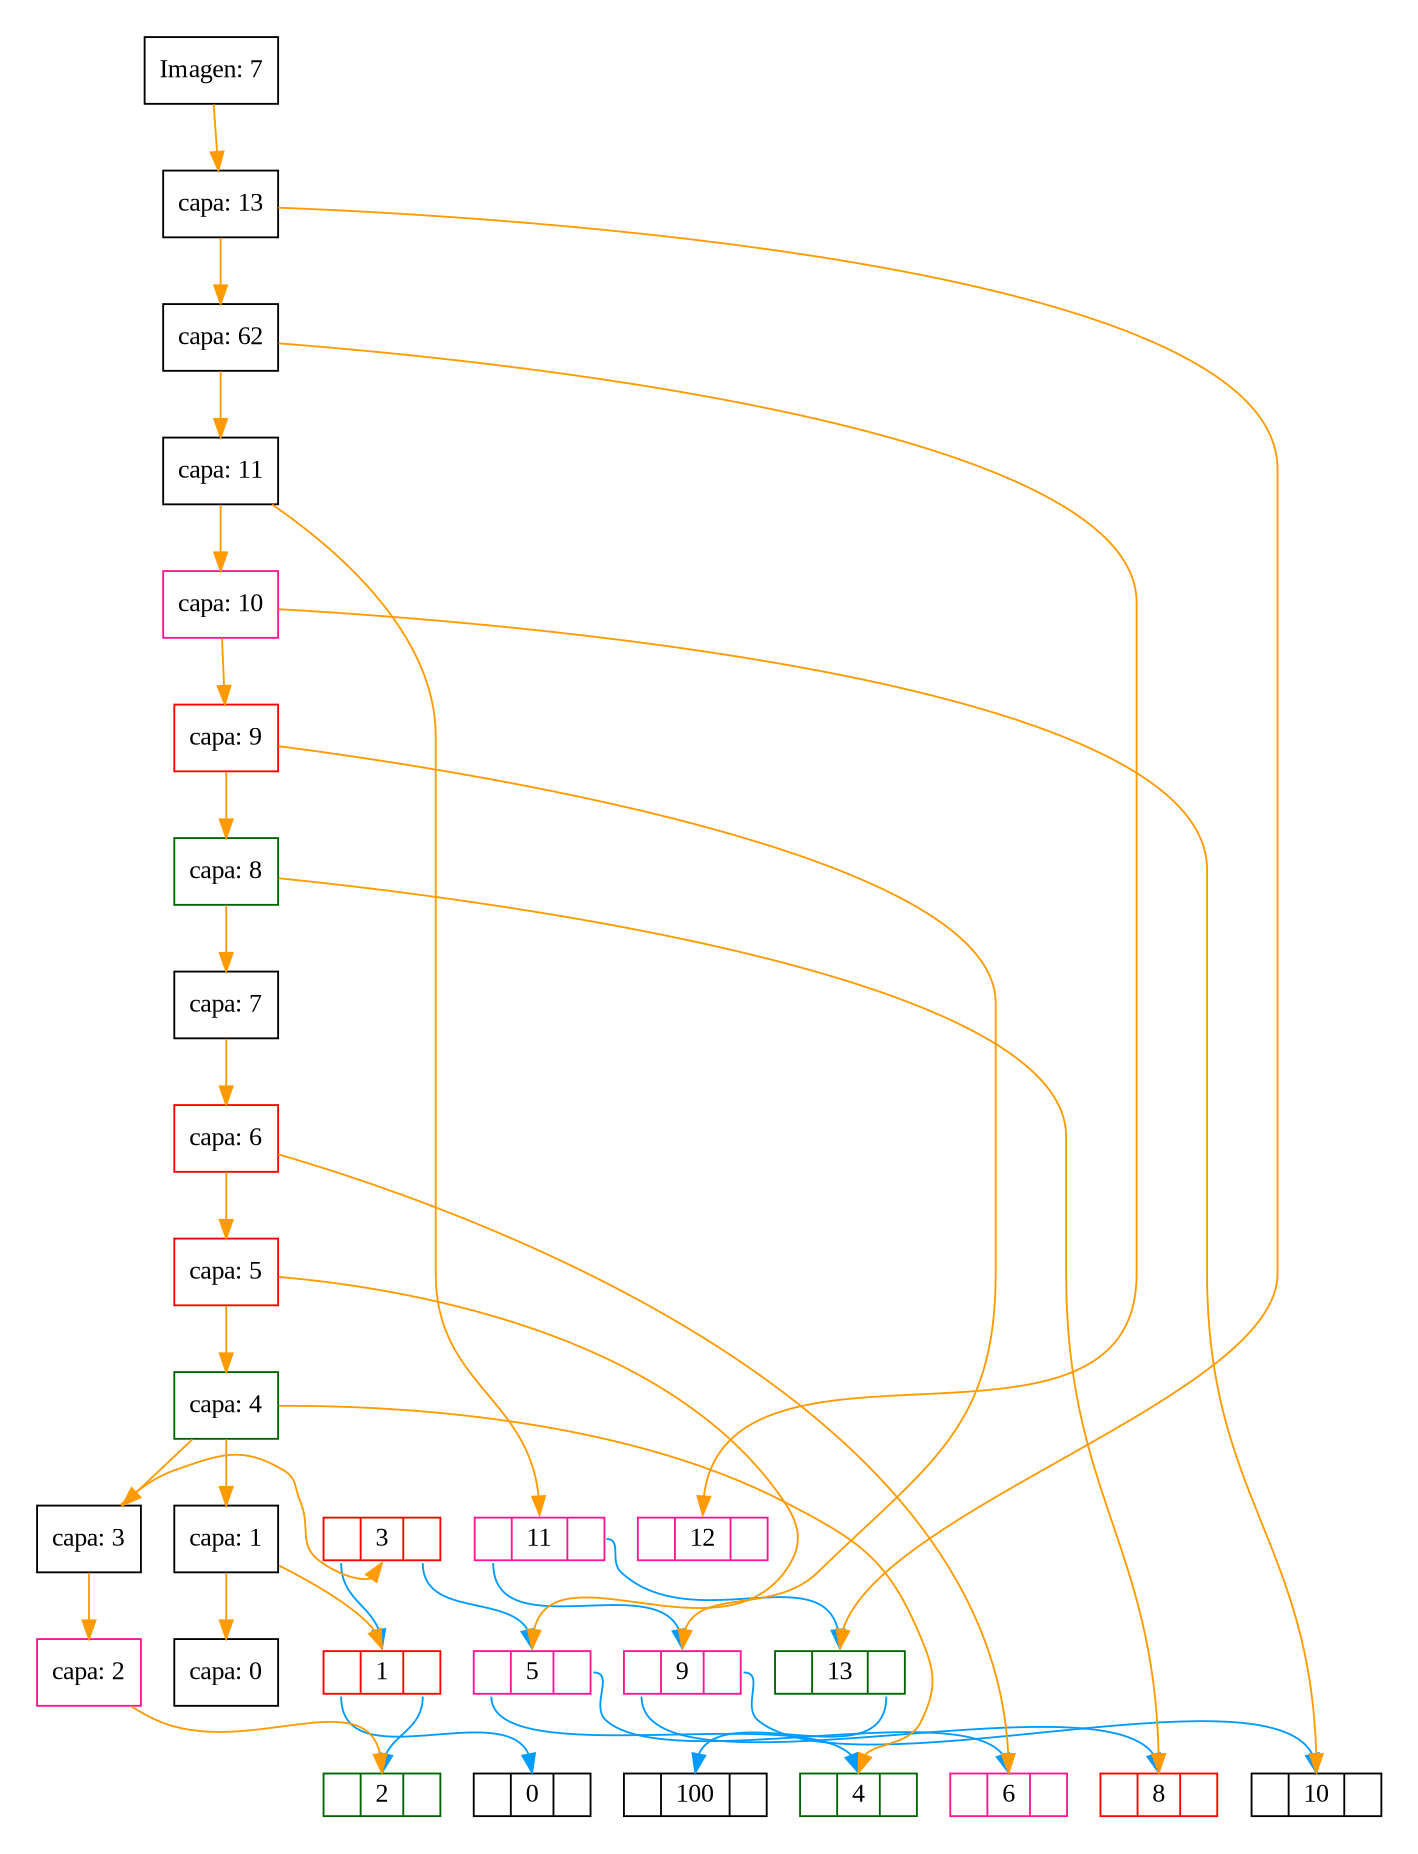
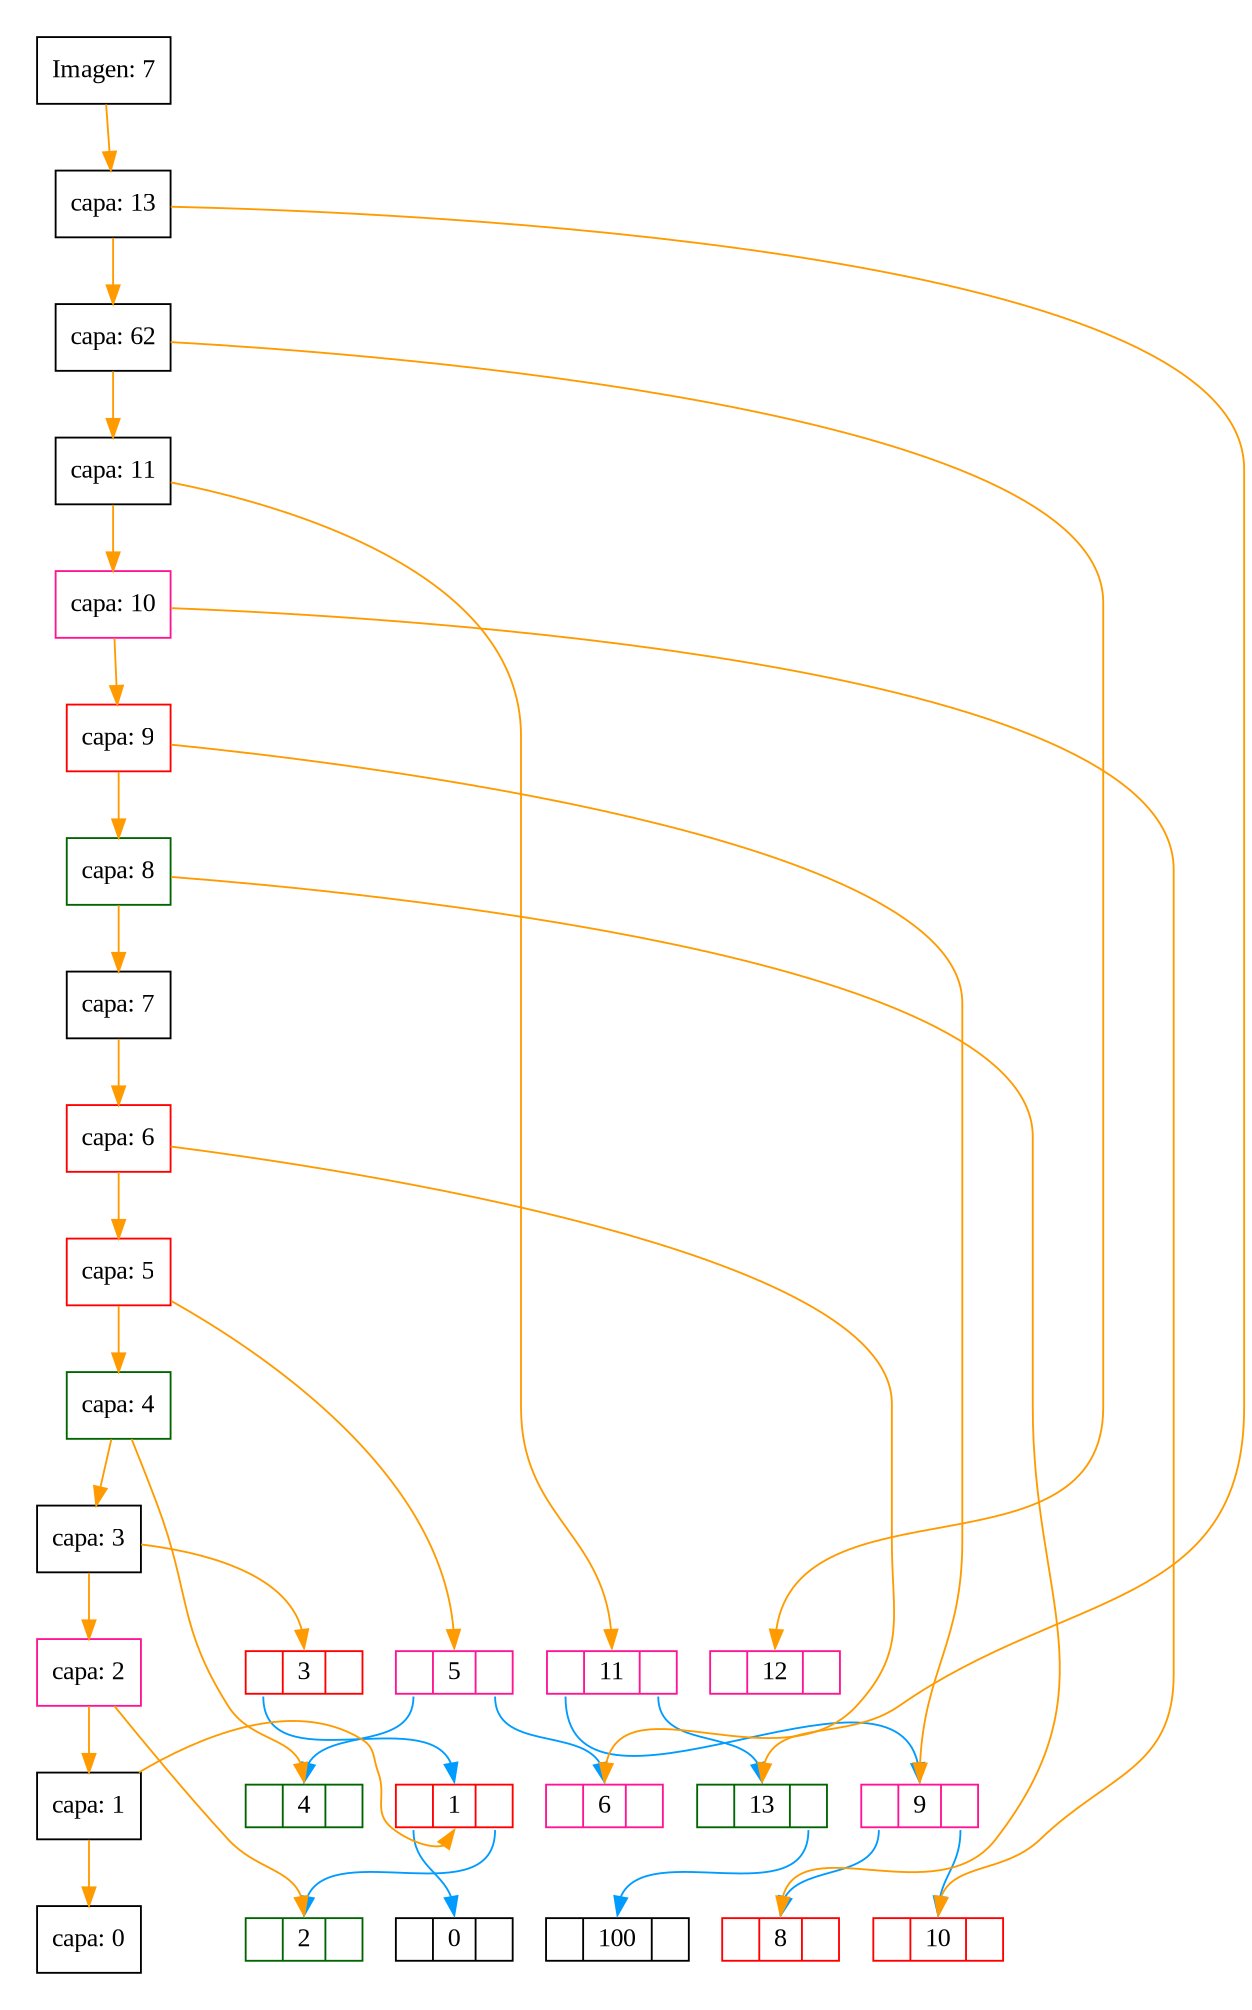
(226, 1468) -> (89, 1730)
(468, 1604) -> none
(1316, 1795) -> (938, 1939)
